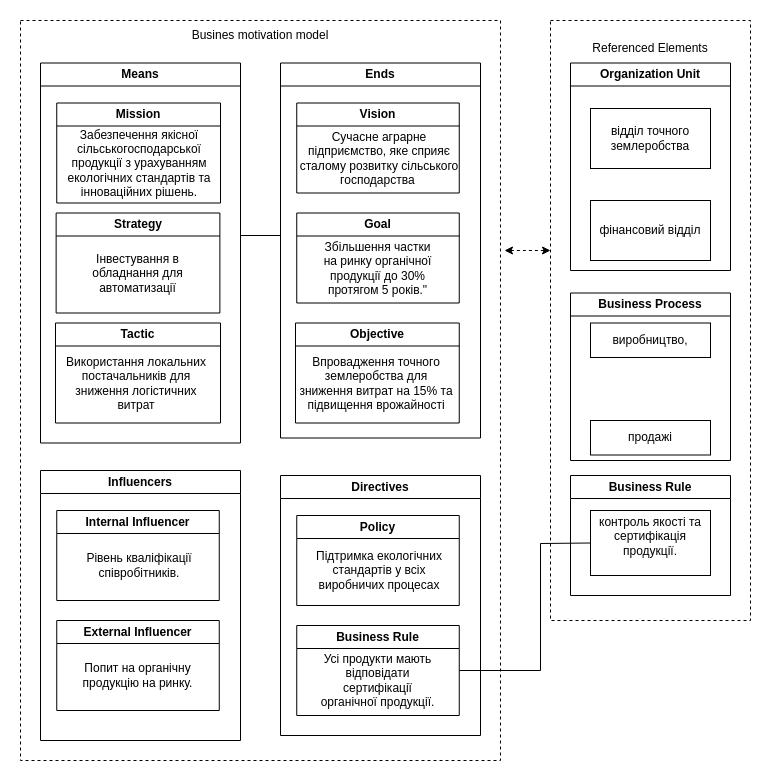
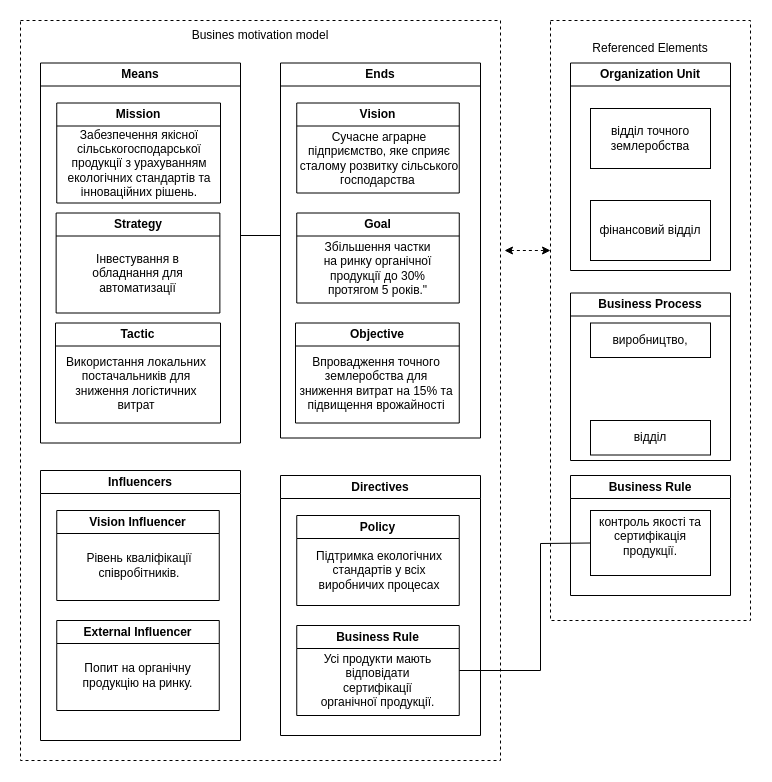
(651, 438) -> (651, 438)
(138, 523) -> (138, 523)
